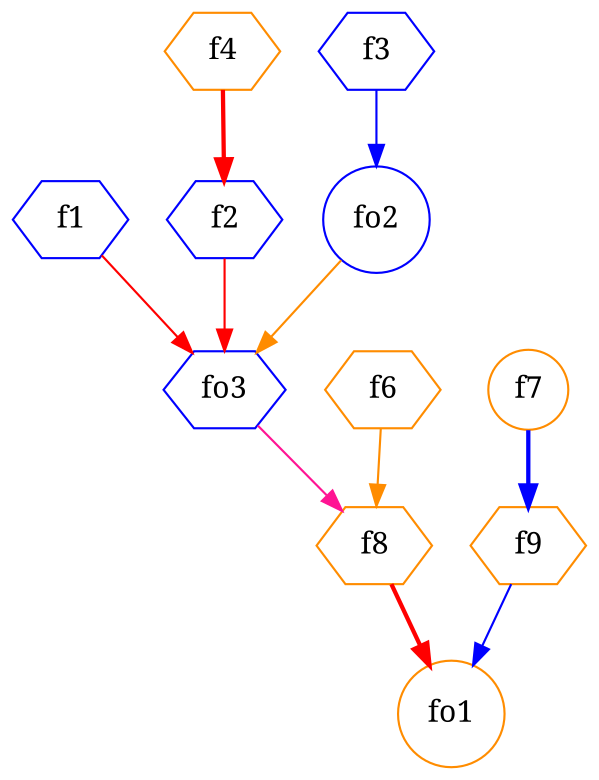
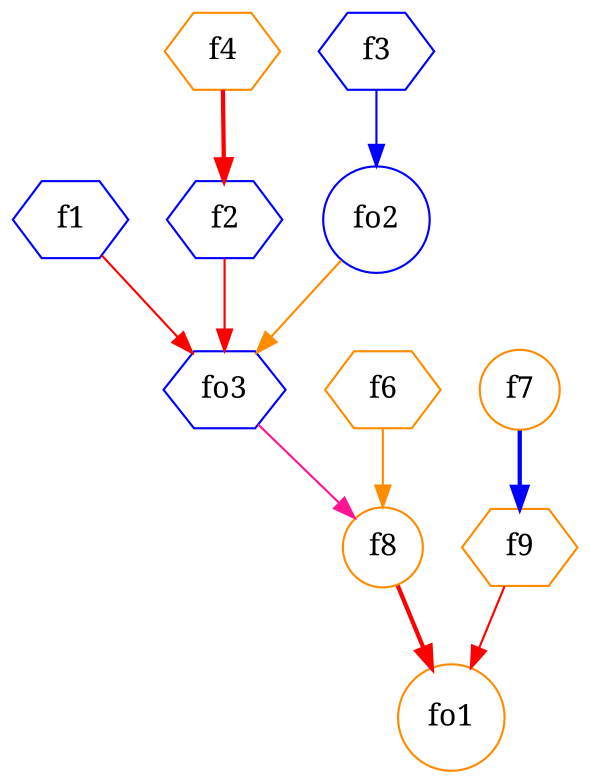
(374, 546) -> (383, 547)
(497, 615) -> (492, 617)
